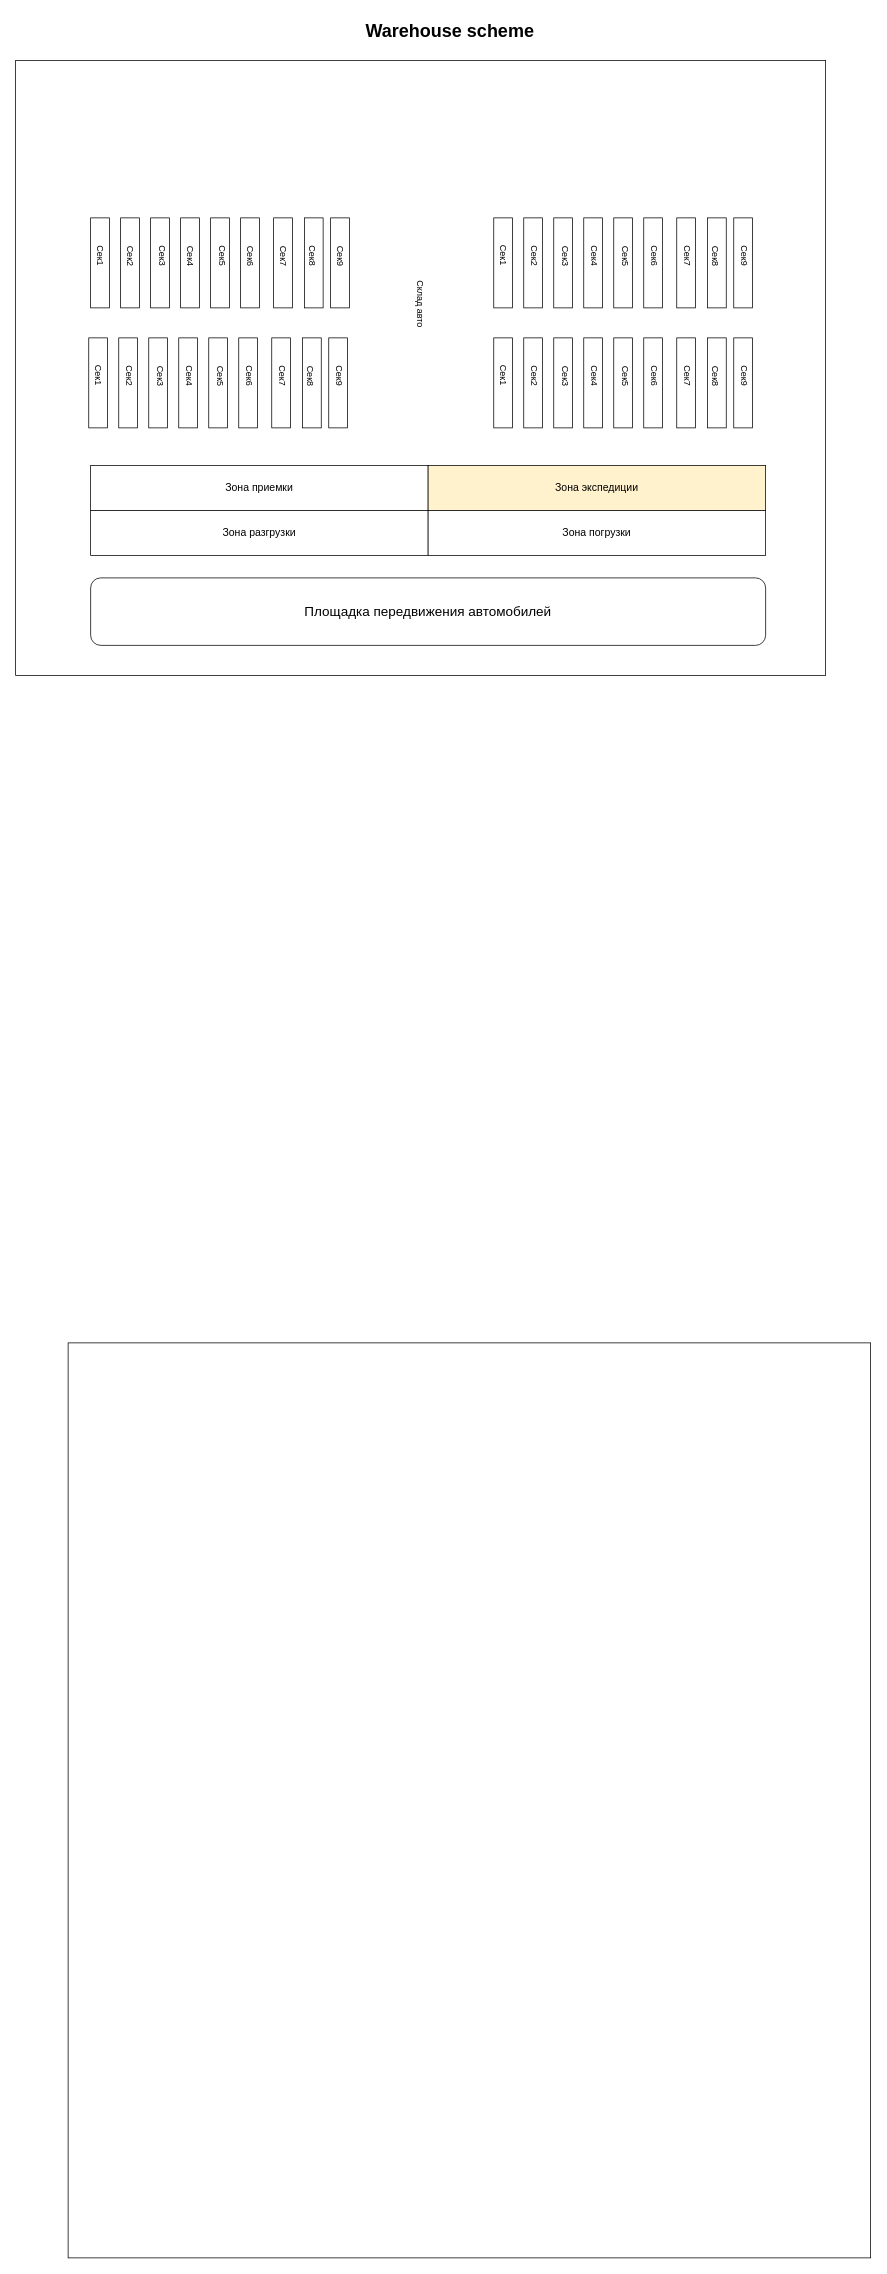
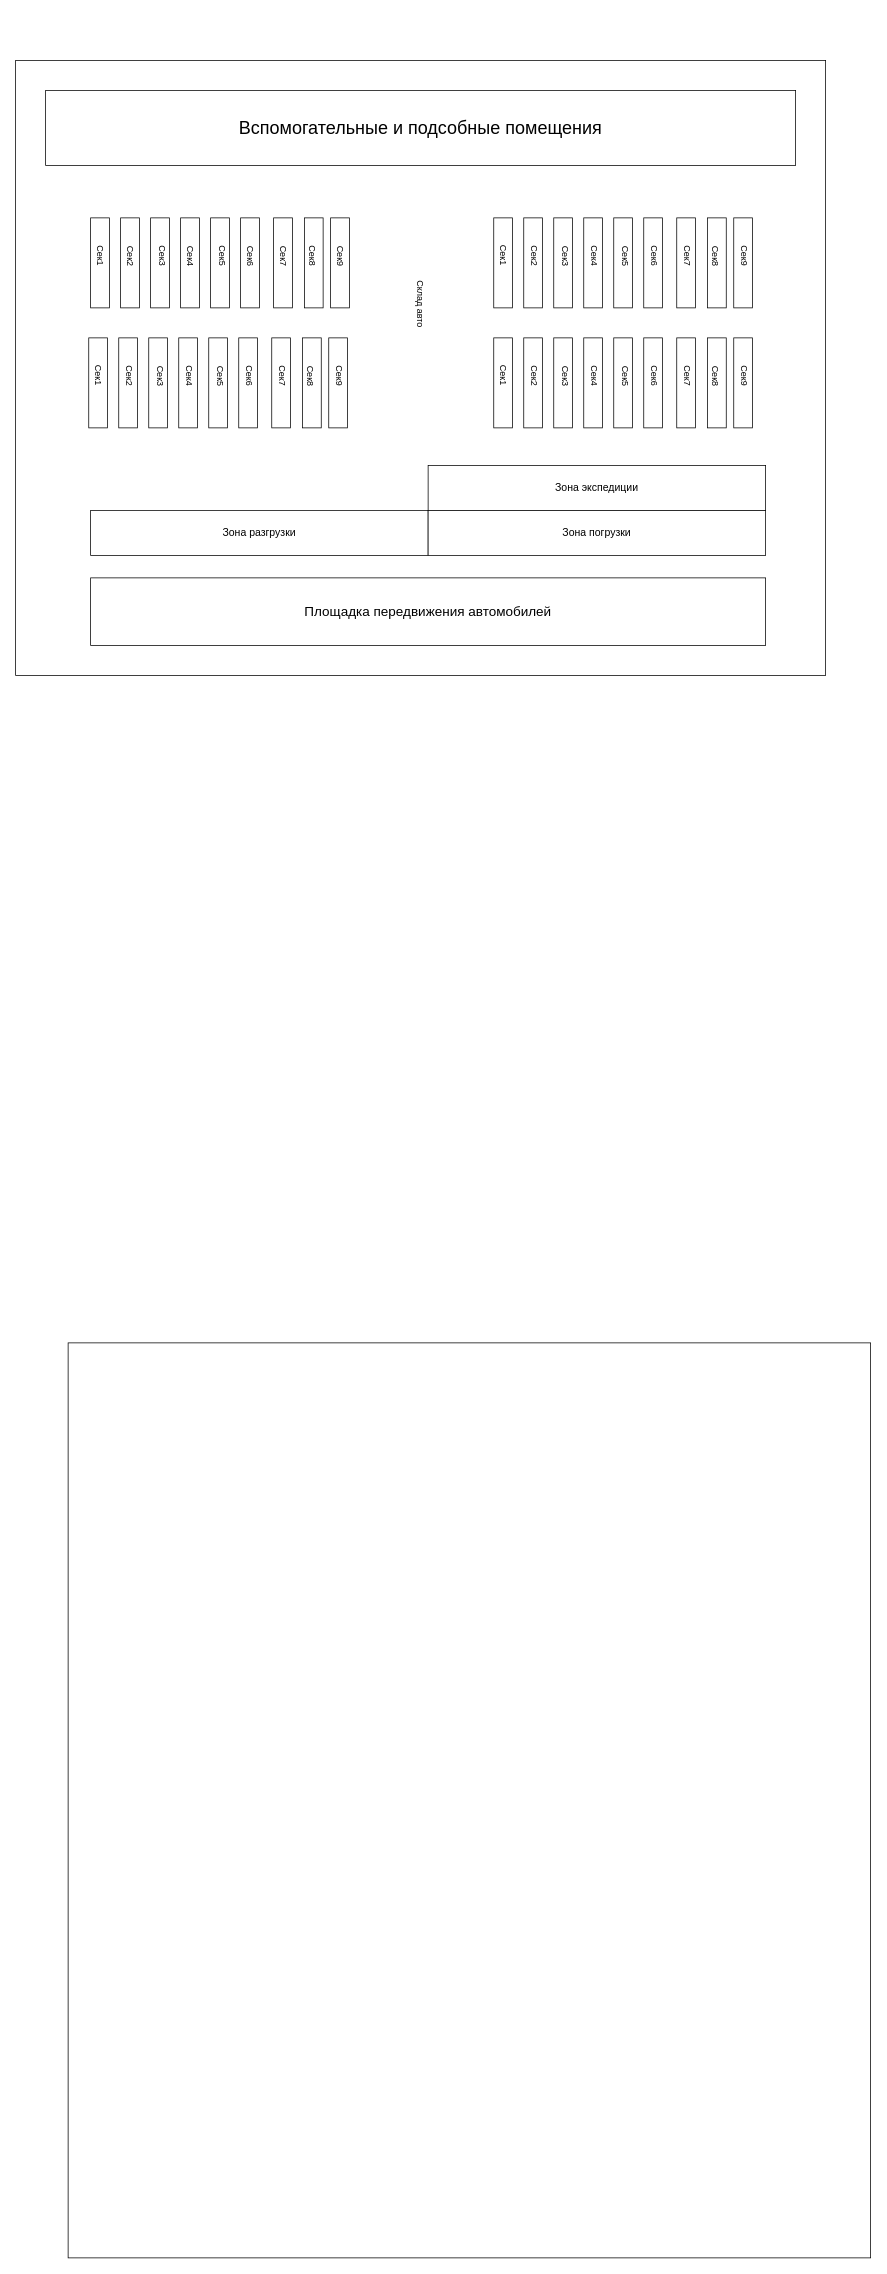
(458, 27) -> none
none -> (420, 128)
(259, 488) -> none
(597, 488) -> (597, 488)
(428, 612) -> (428, 612)
